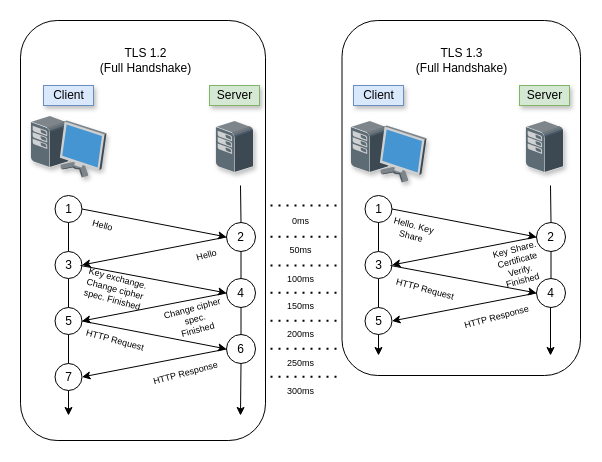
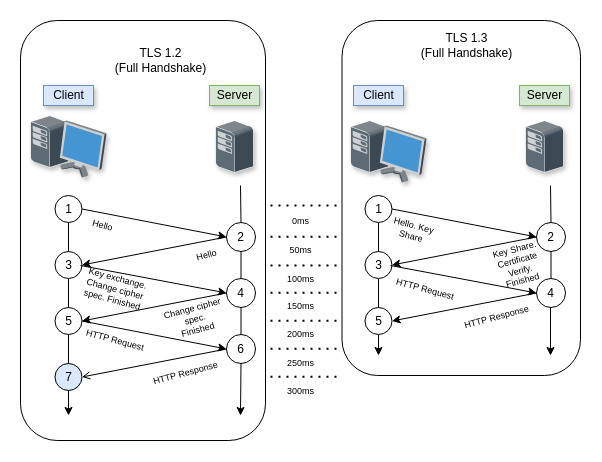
(146, 61) -> (161, 61)
(462, 61) -> (467, 46)
(90, 375) -> (88, 376)
(69, 377) -> (69, 377)
